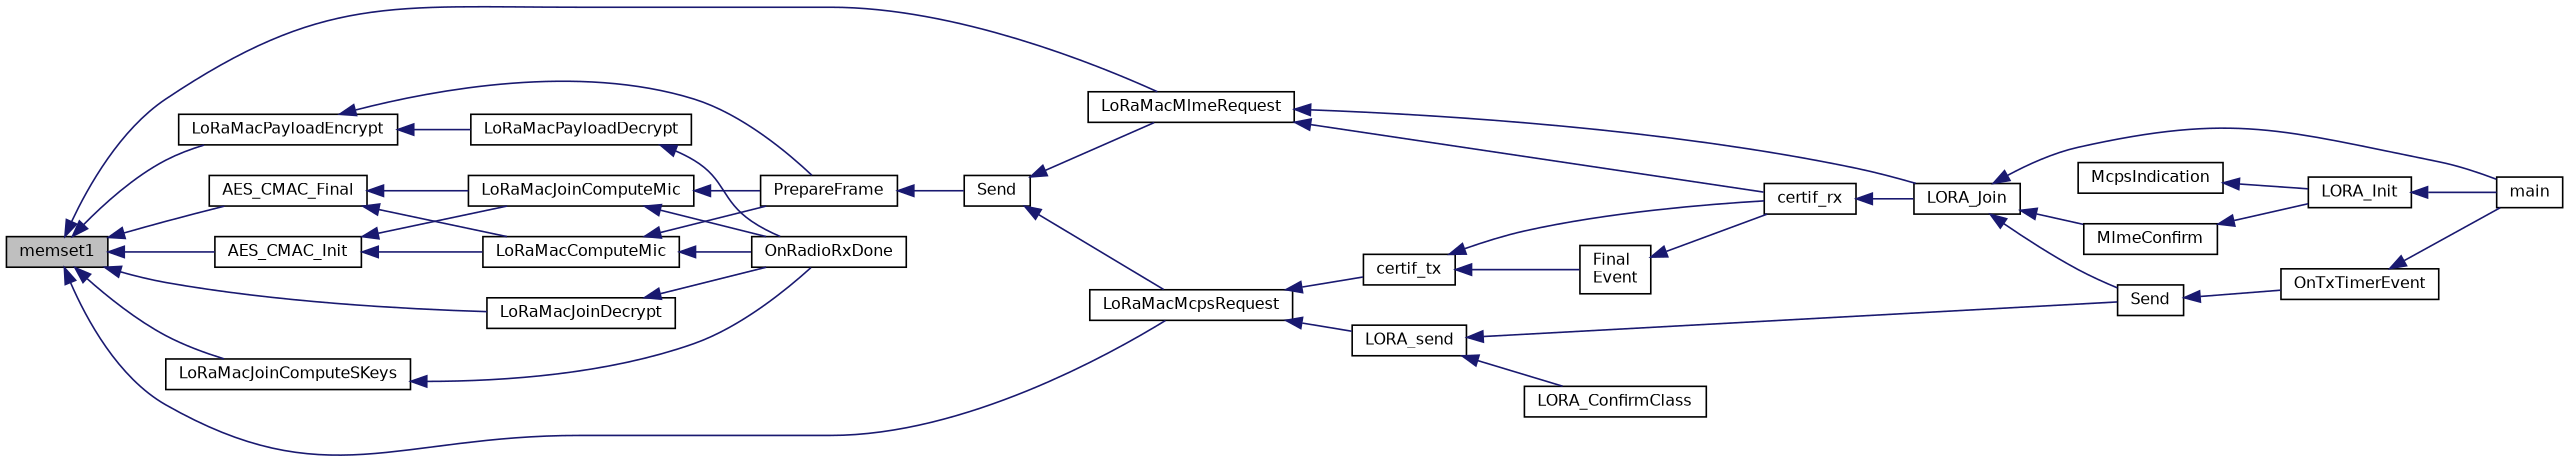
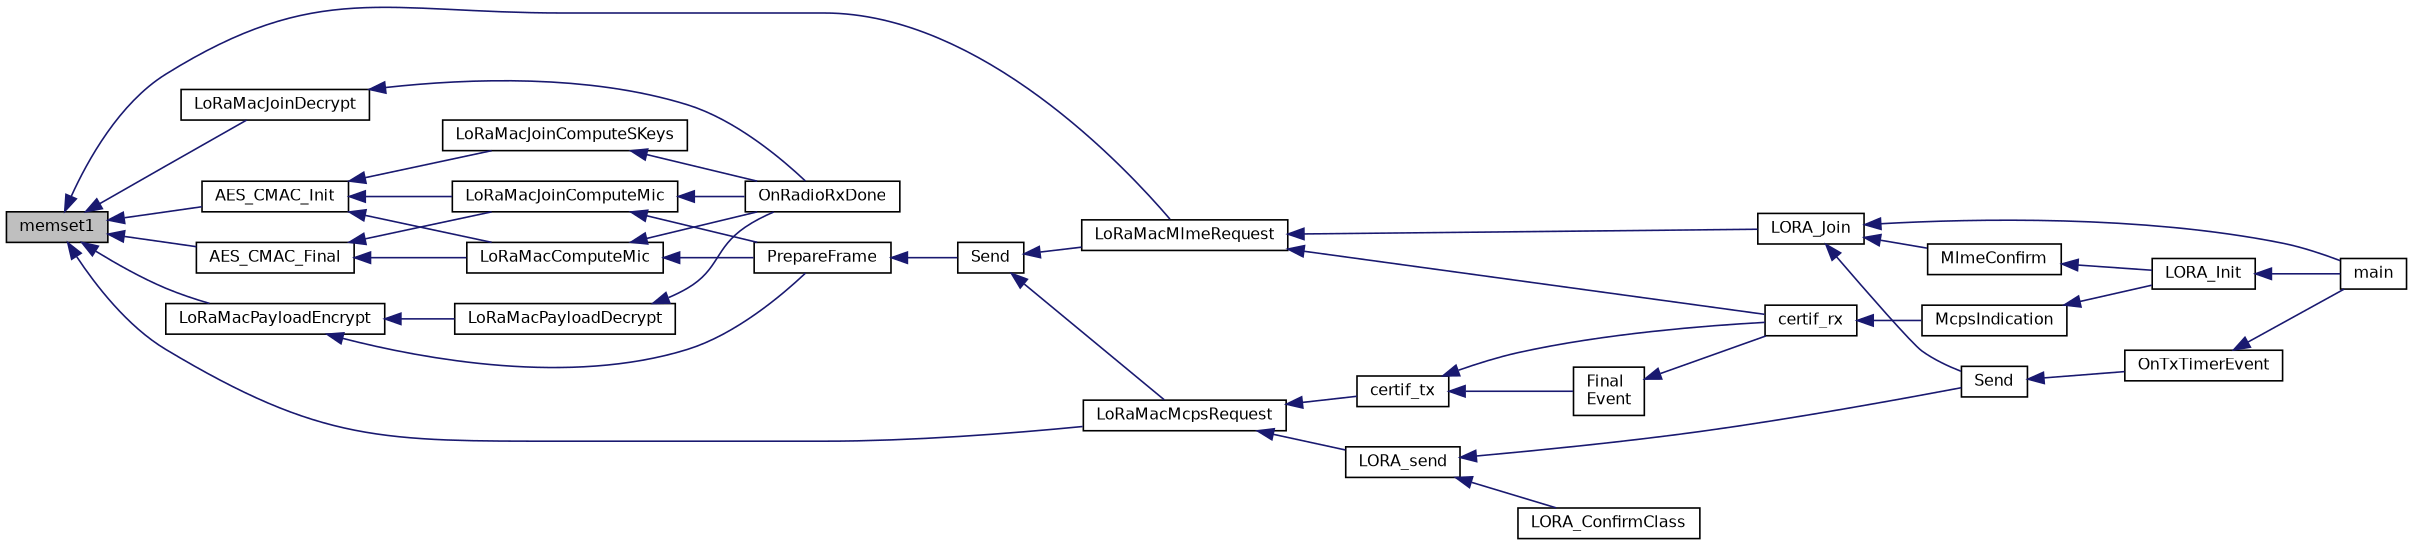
(1893, 199) -> (1906, 320)
(151, 327) -> (428, 164)
